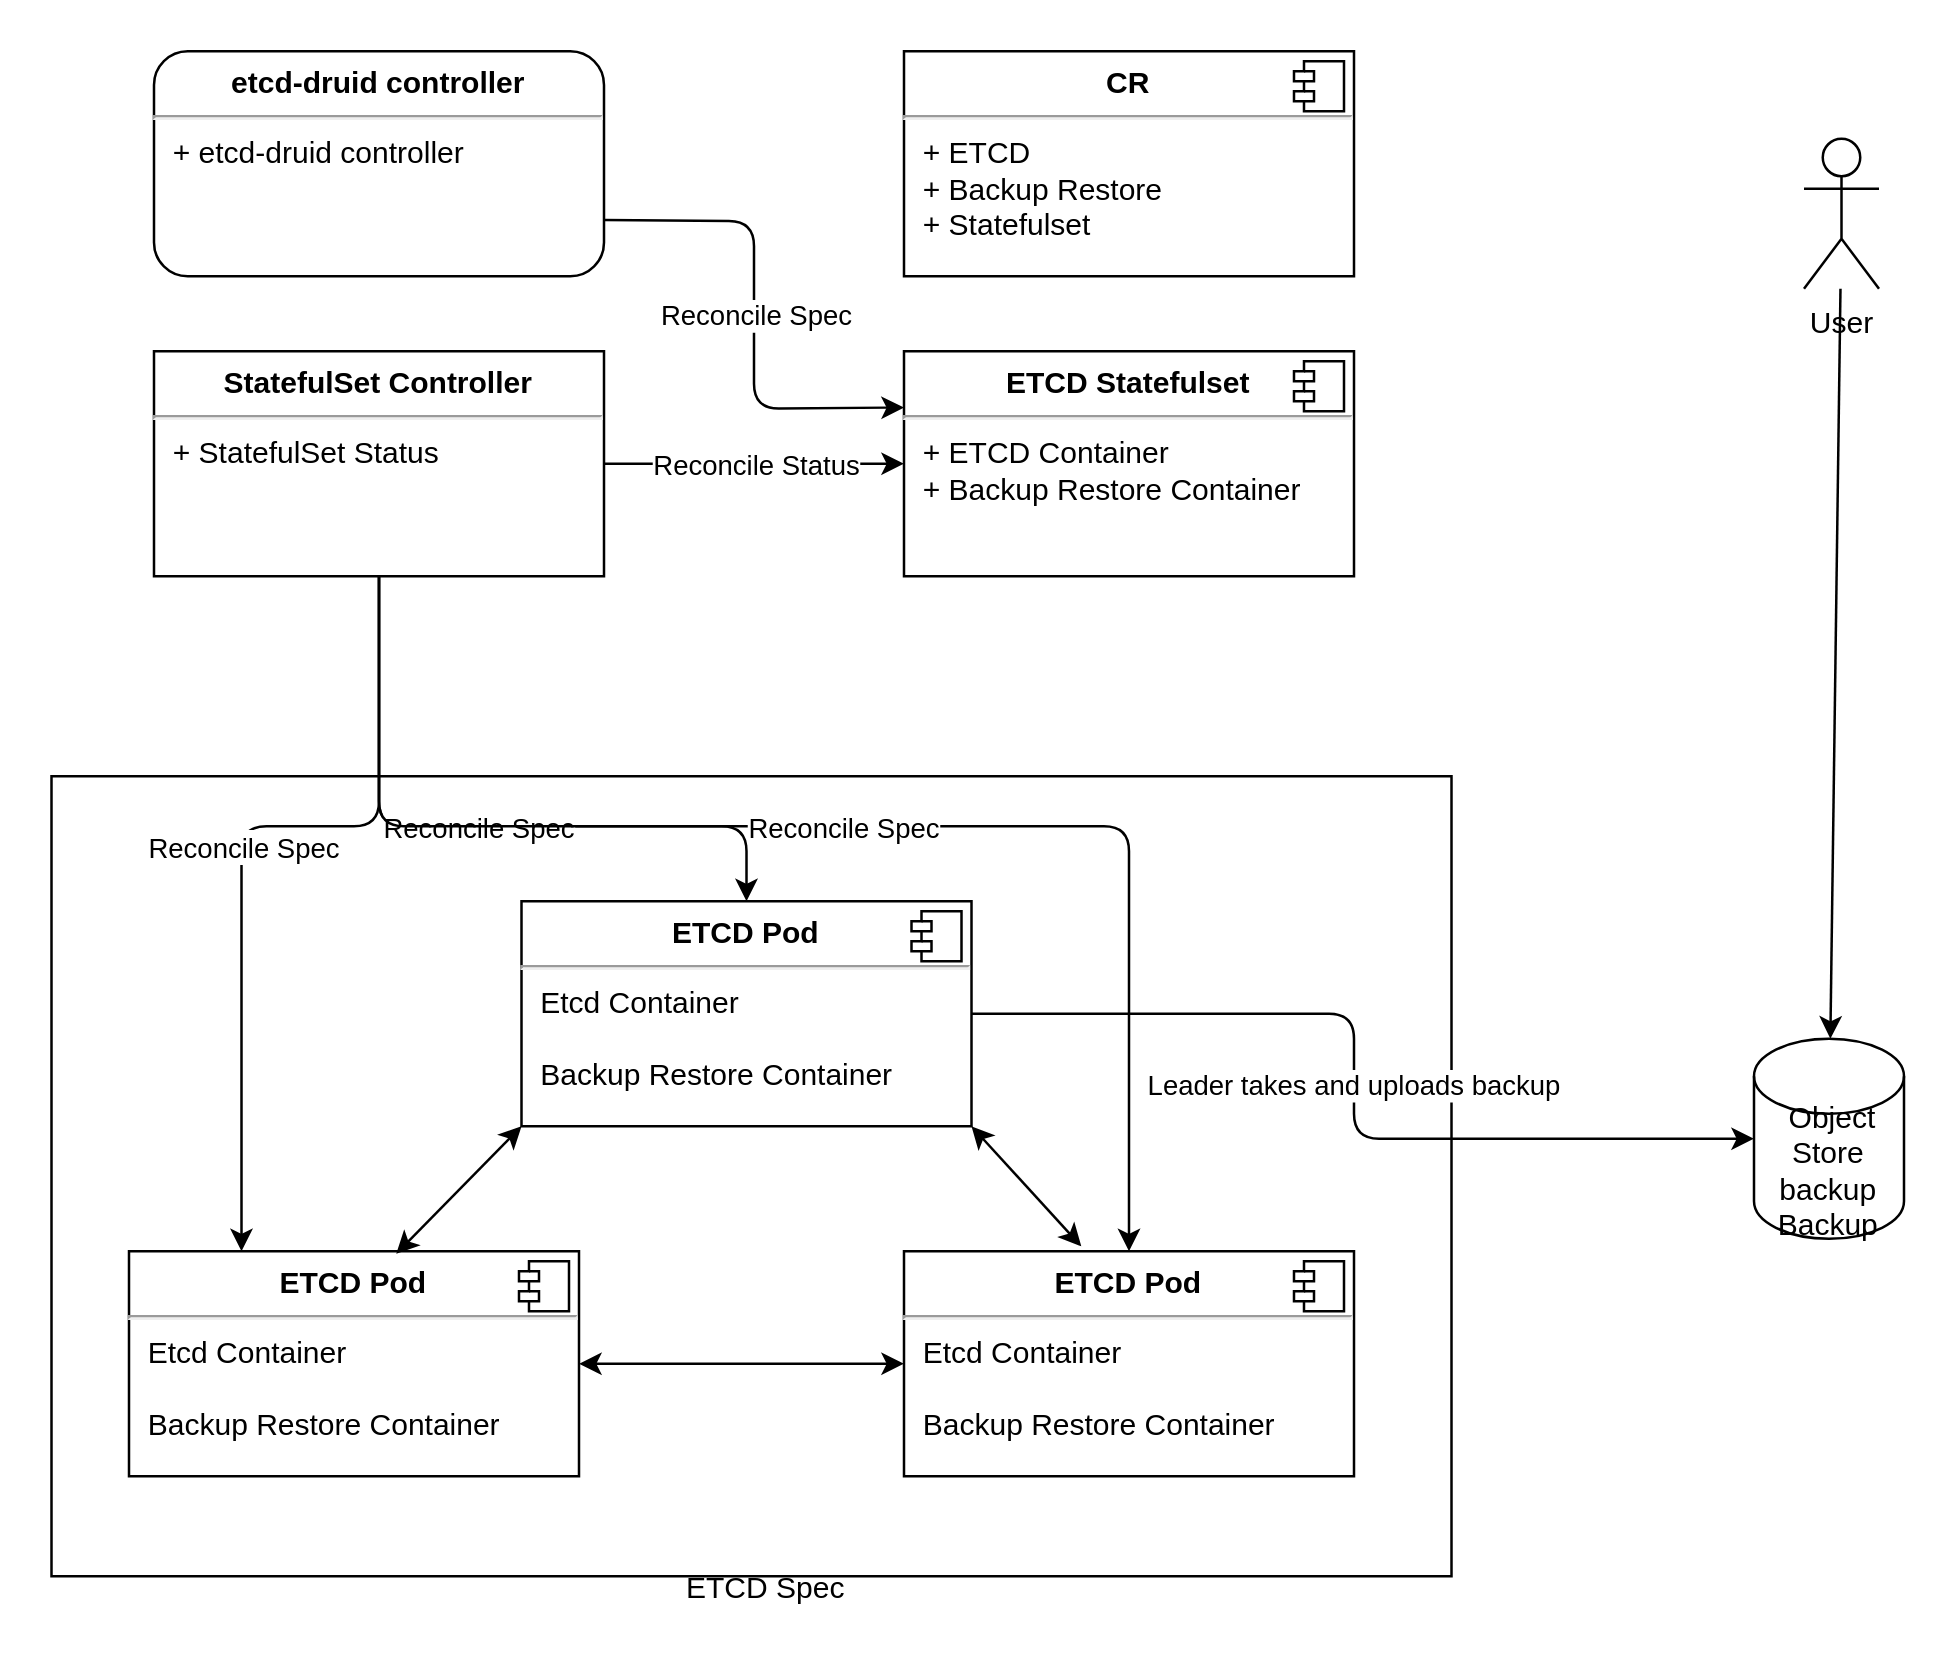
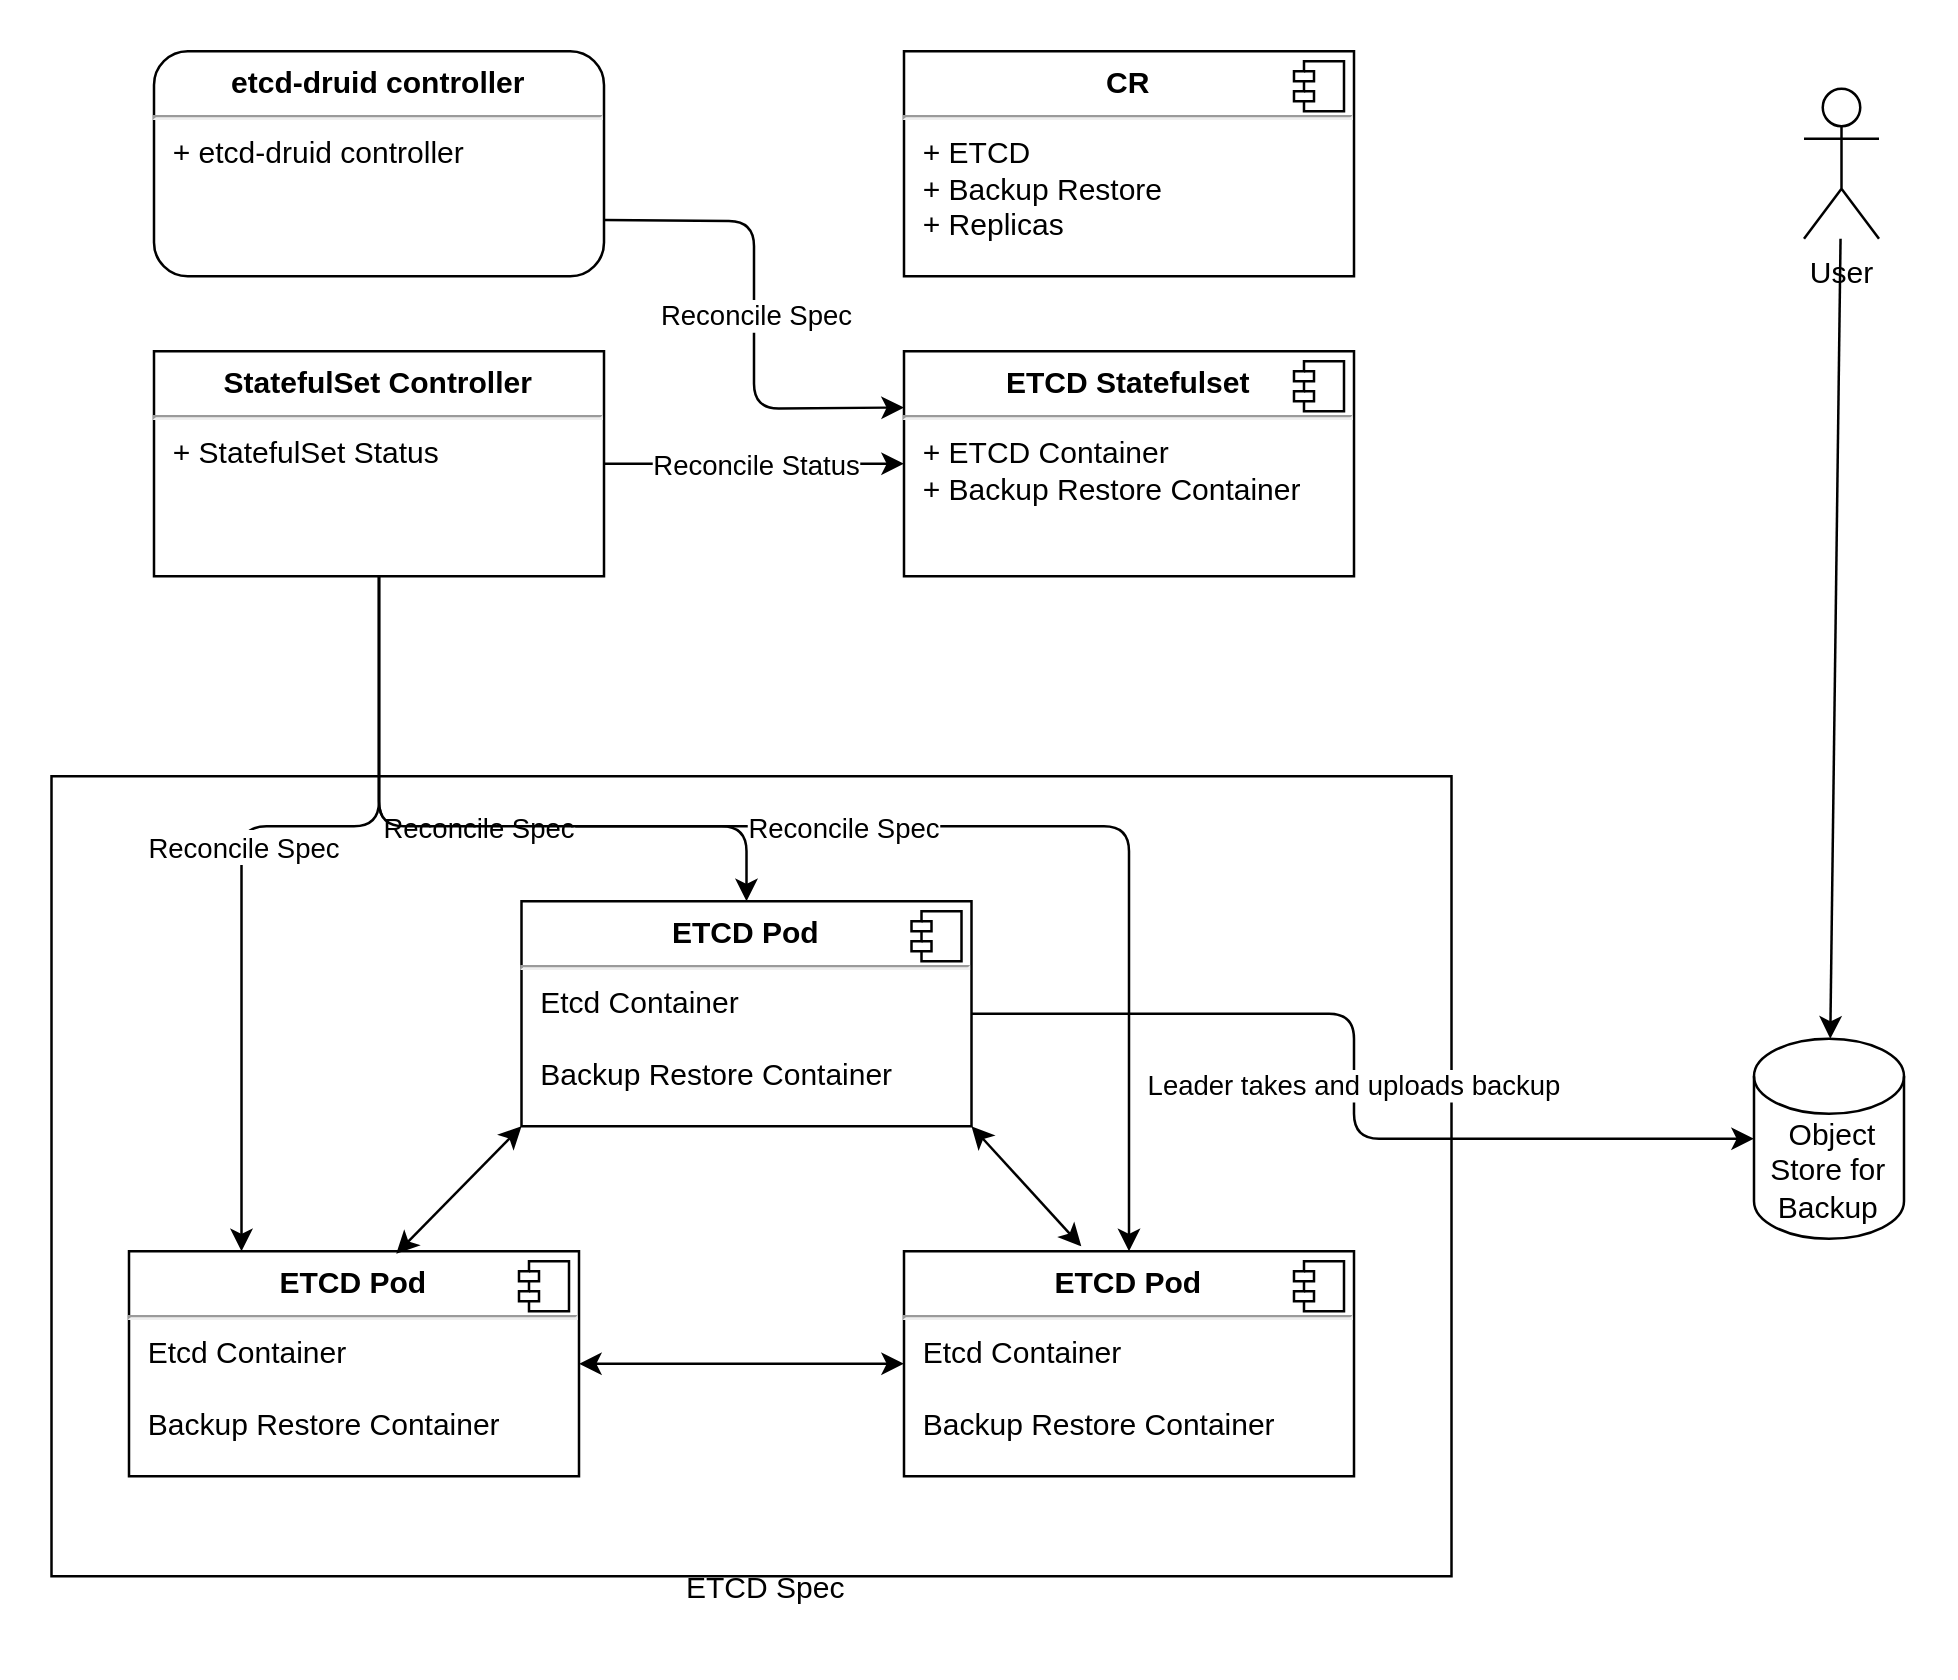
(1030, 51) -> (1030, 51)
(1841, 214) -> (1841, 164)
(1829, 1171) -> (1829, 1171)
